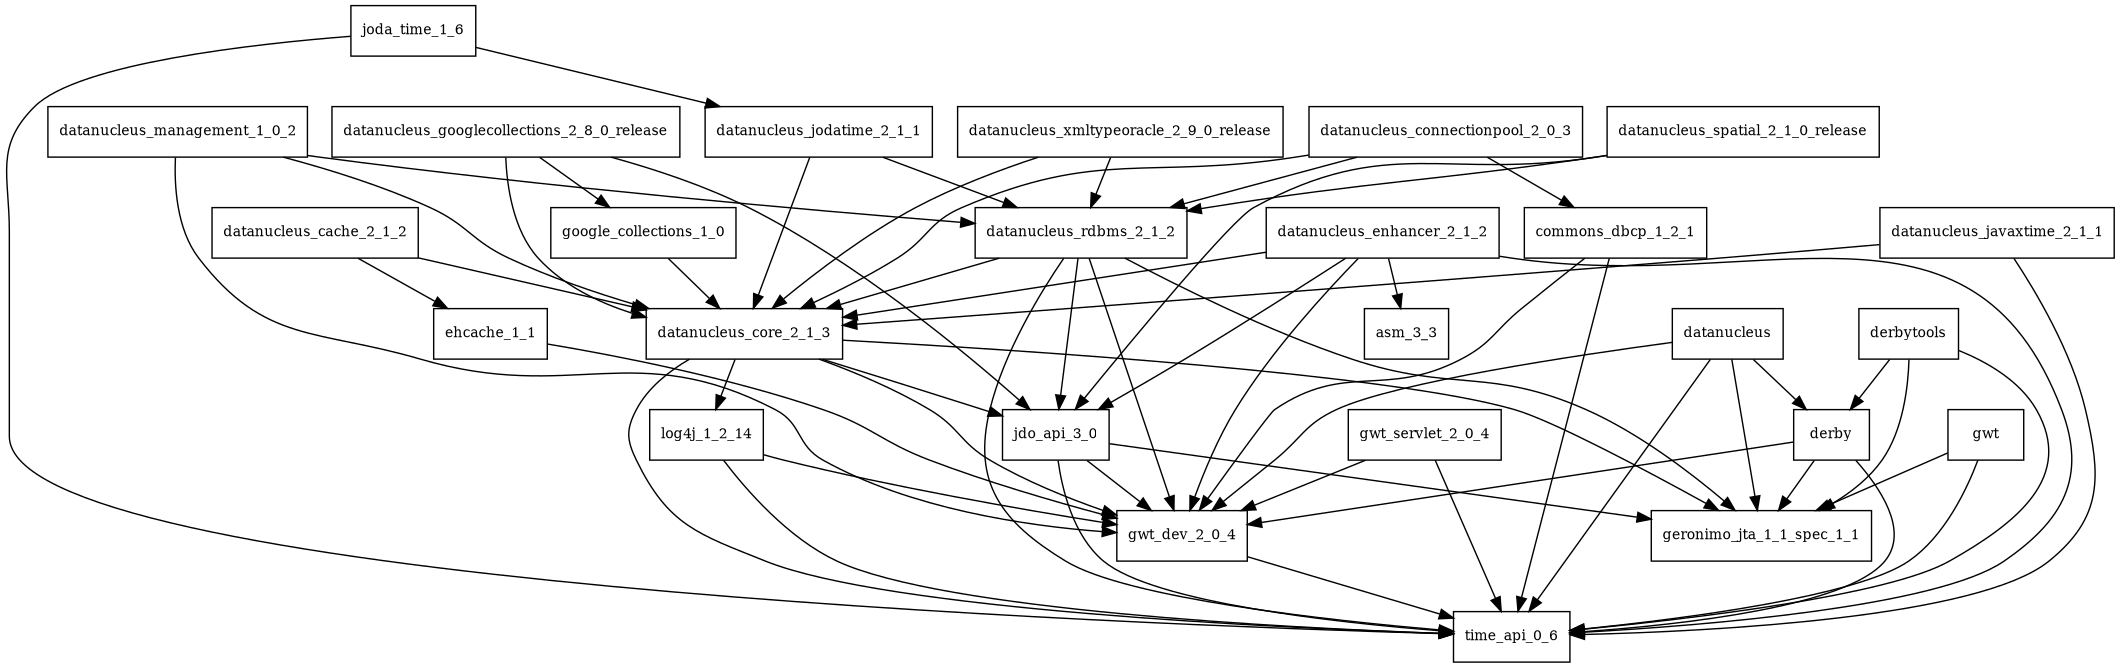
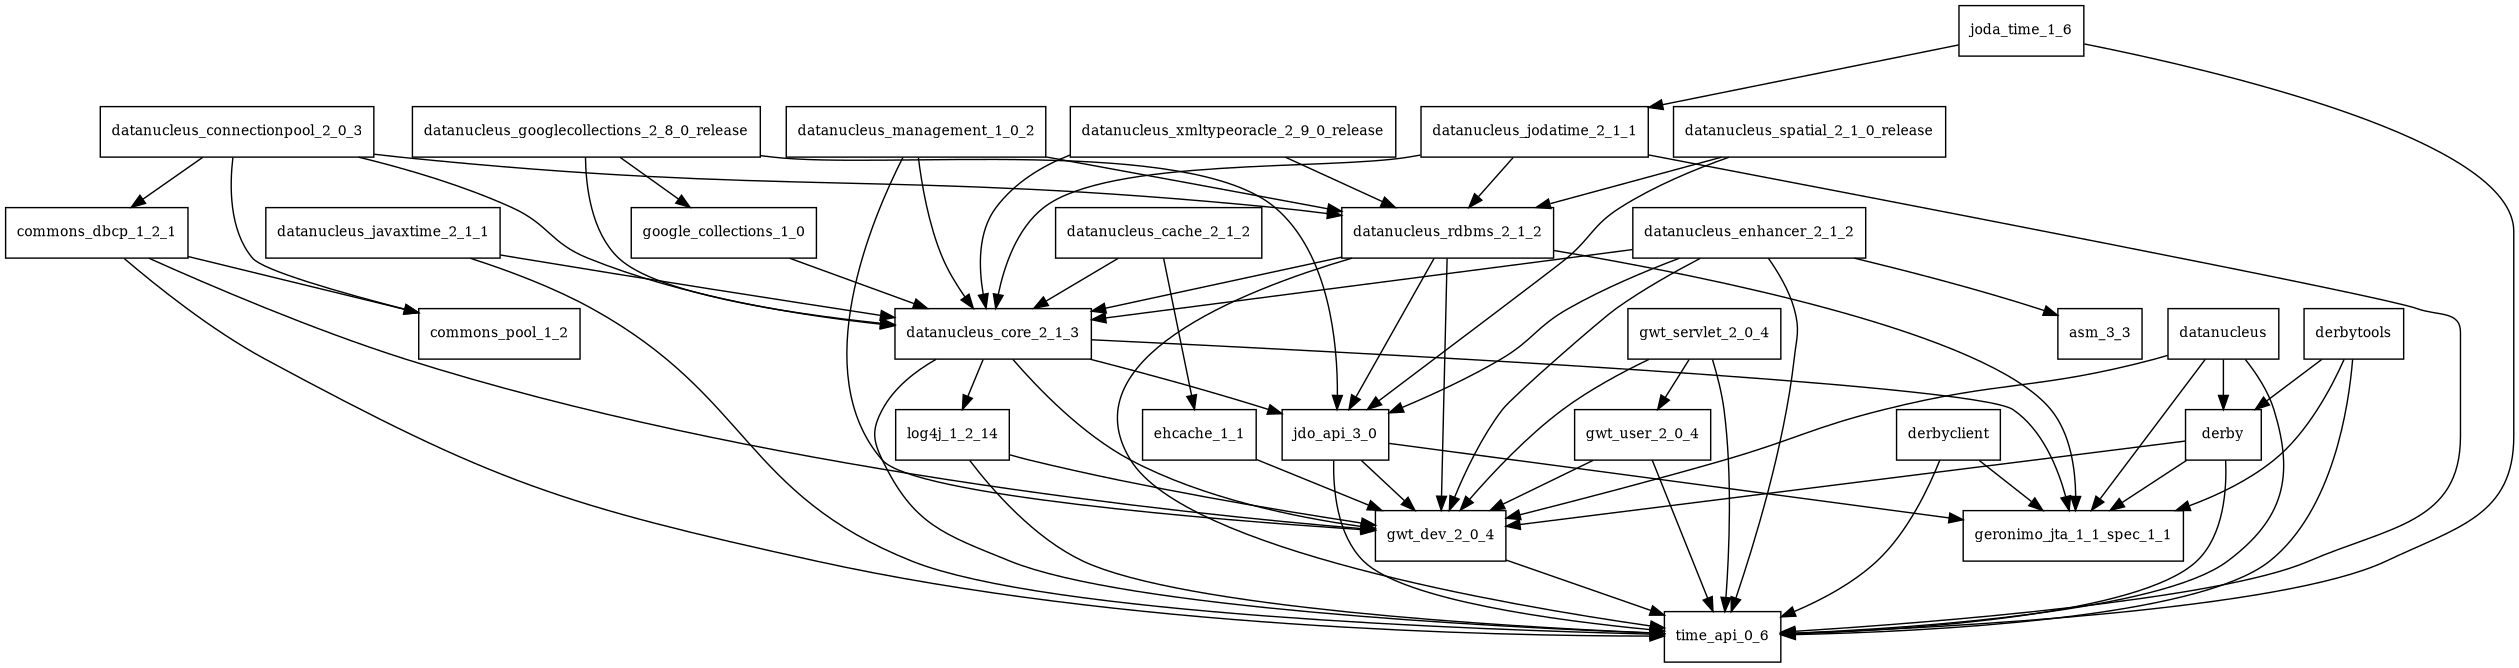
none -> (2460, 332)
none -> (499, 334)
none -> (1643, 435)
(1986, 435) -> (1948, 435)
